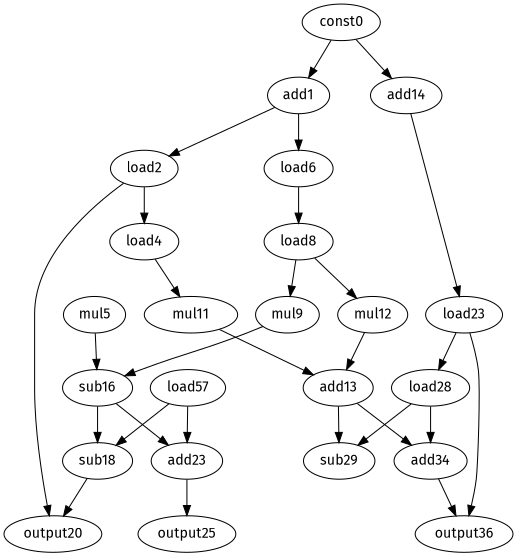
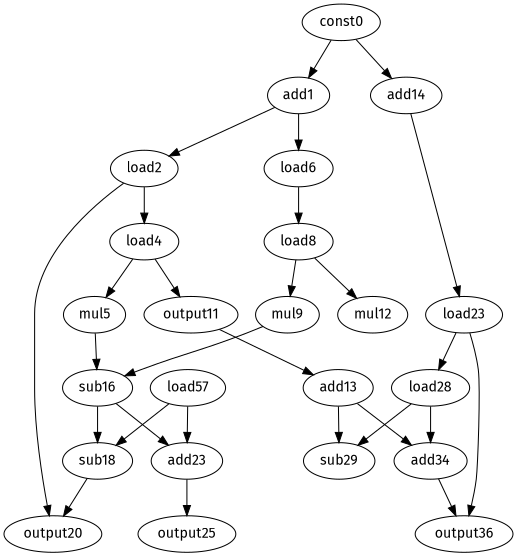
none -> (122, 274)
(191, 315) -> (191, 315)
(358, 346) -> none
